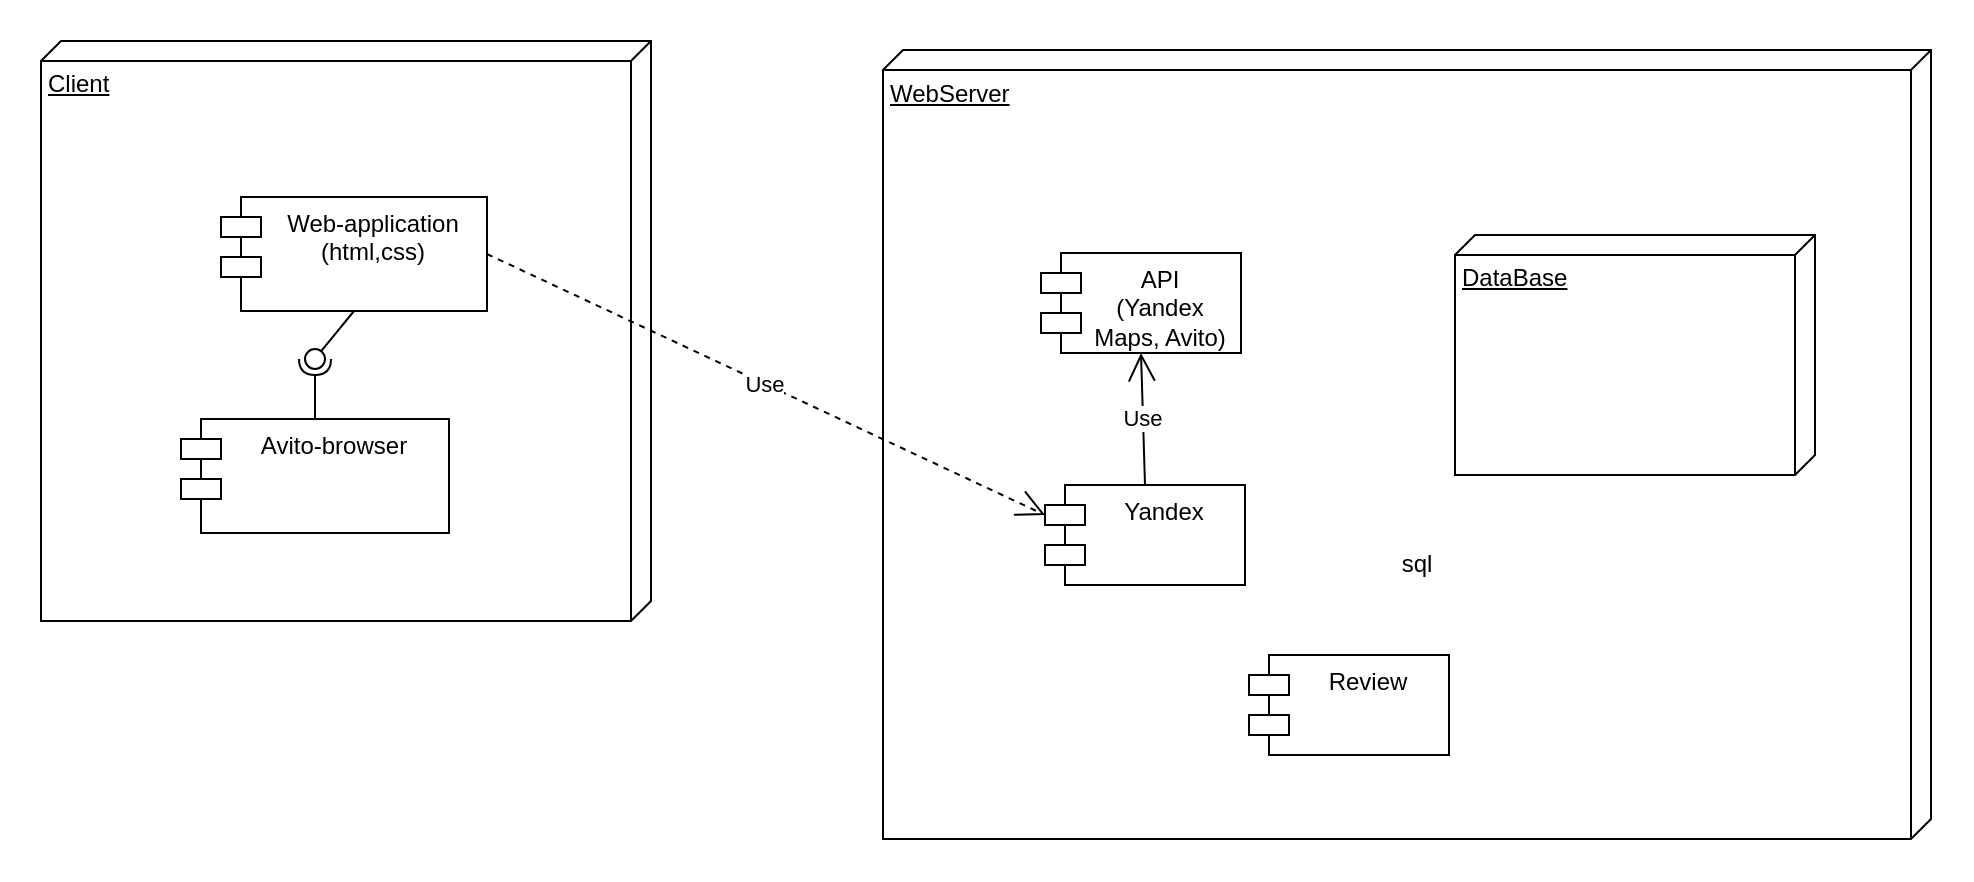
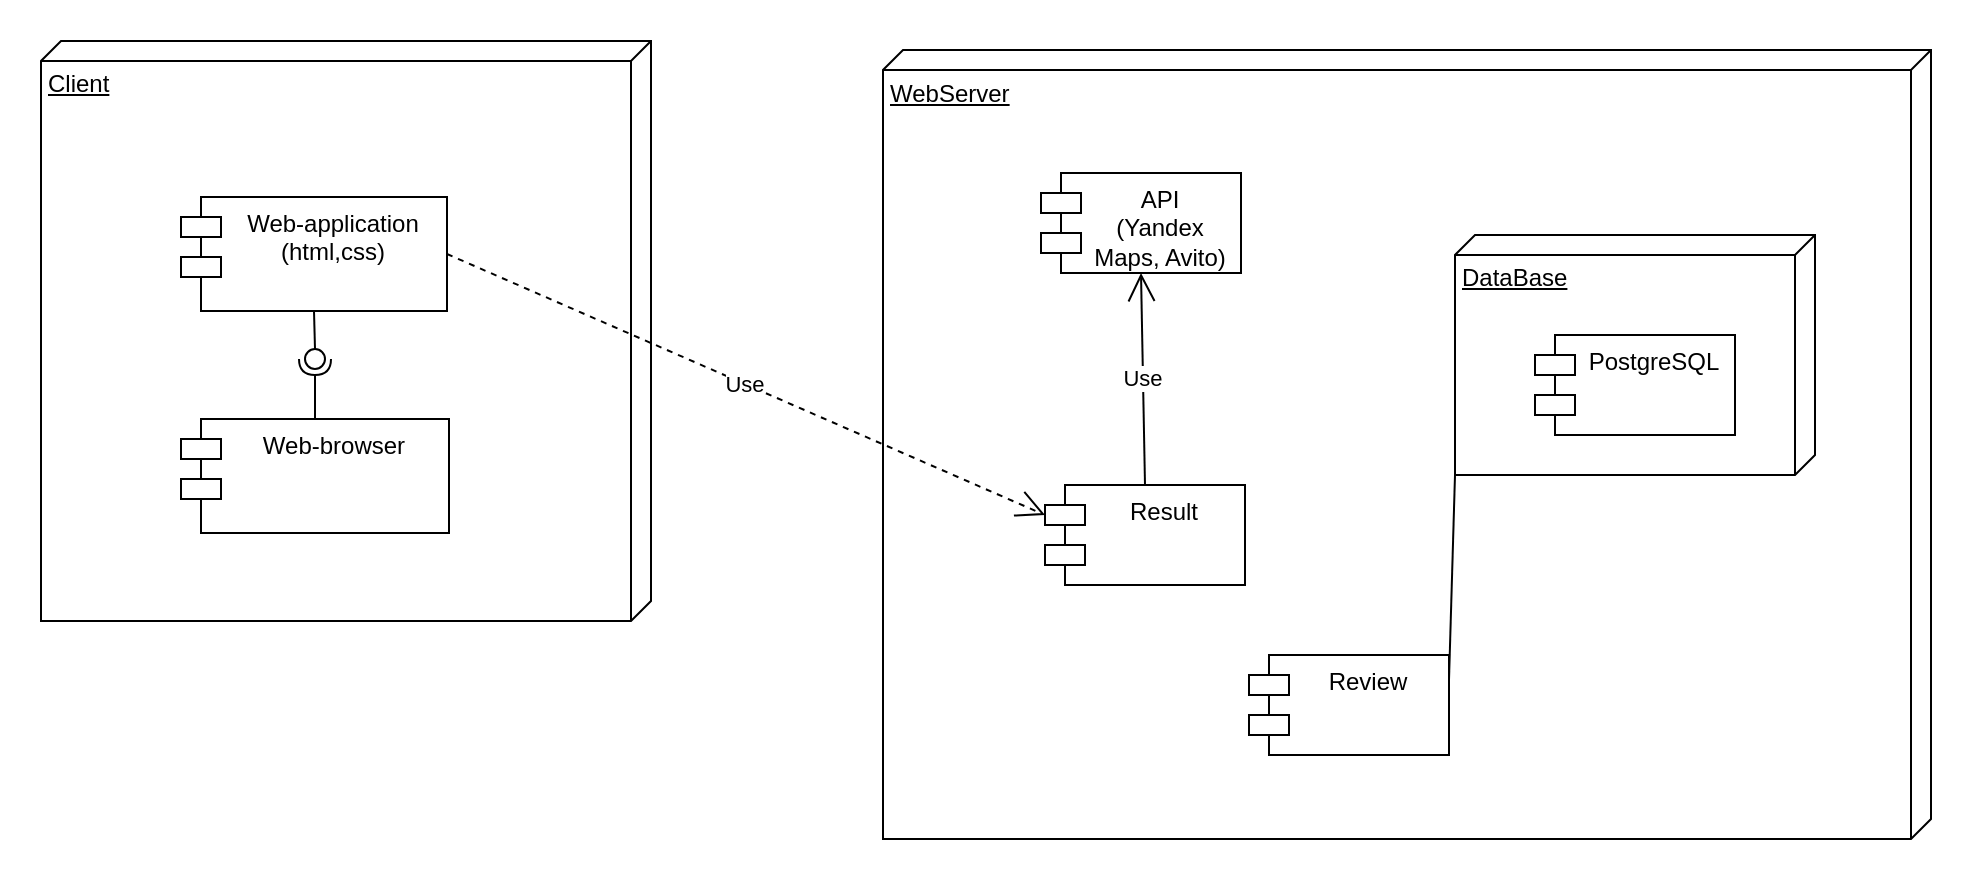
(354, 254) -> (314, 254)
(1141, 303) -> (1141, 223)
none -> (1635, 385)
(335, 447) -> (335, 447)
(1165, 513) -> (1165, 513)
(1416, 565) -> none
none -> (1452, 570)
